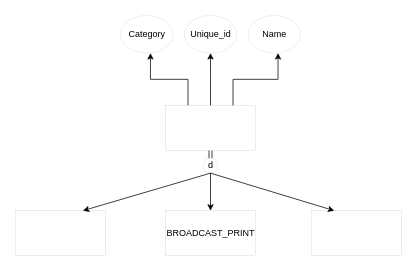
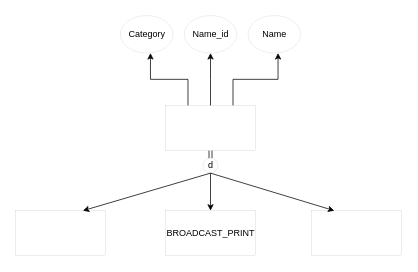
(211, 34) -> (211, 34)
